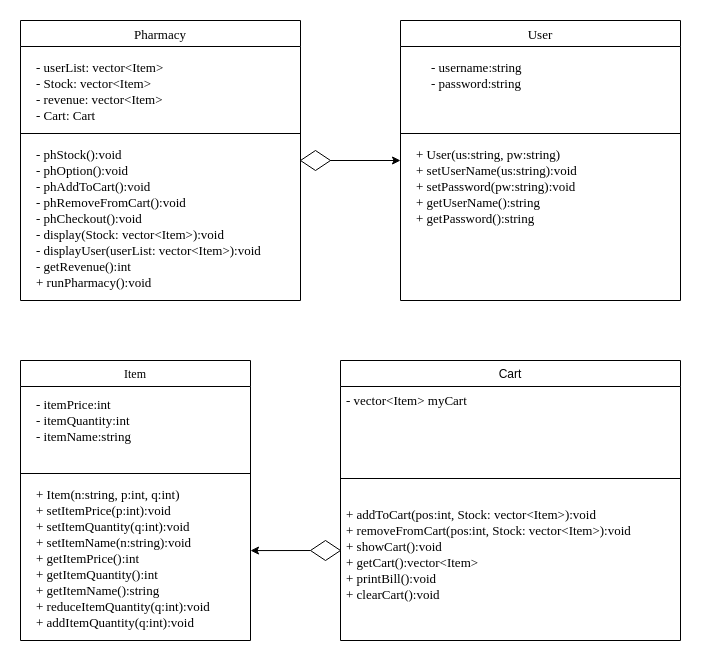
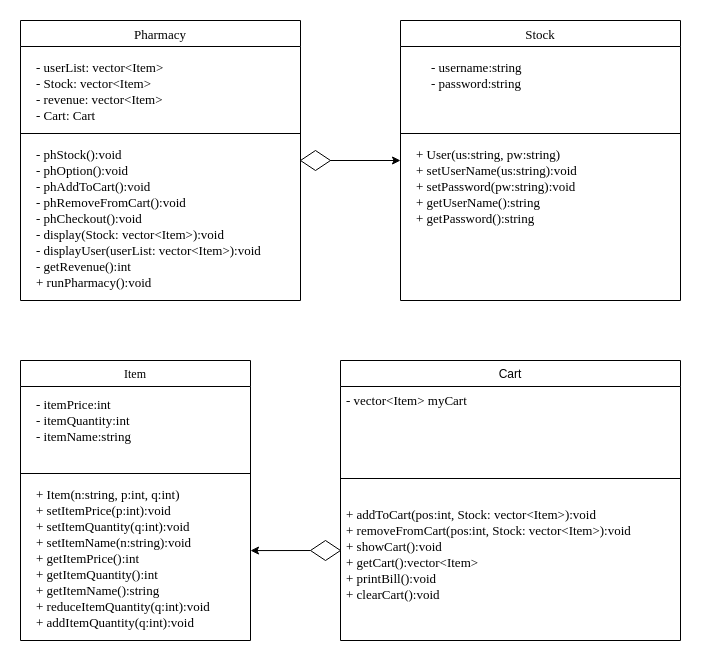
(540, 35) -> (540, 35)
